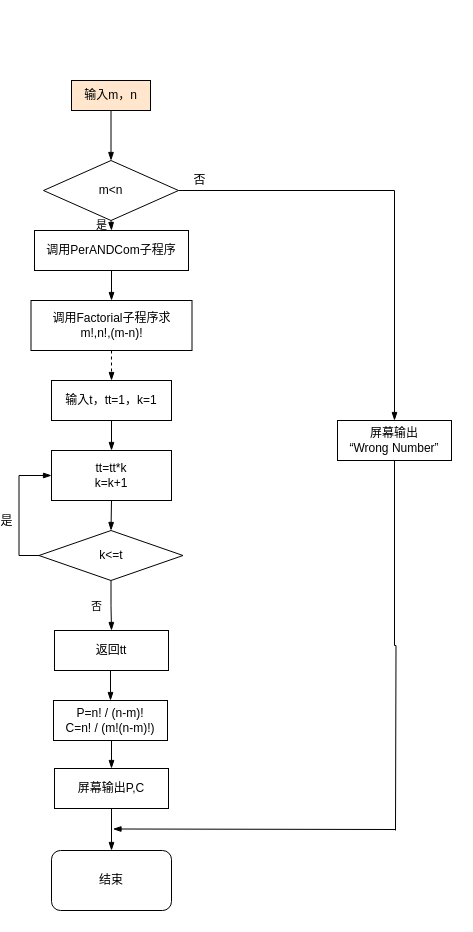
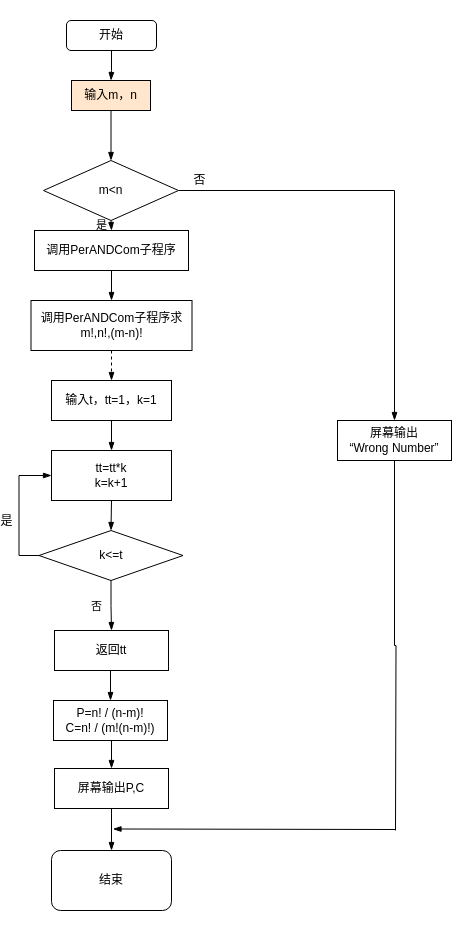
none -> (112, 36)
none -> (112, 61)
(112, 326) -> (112, 326)
